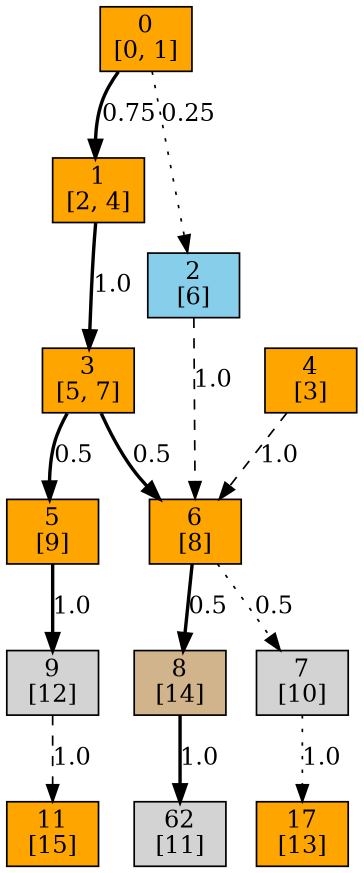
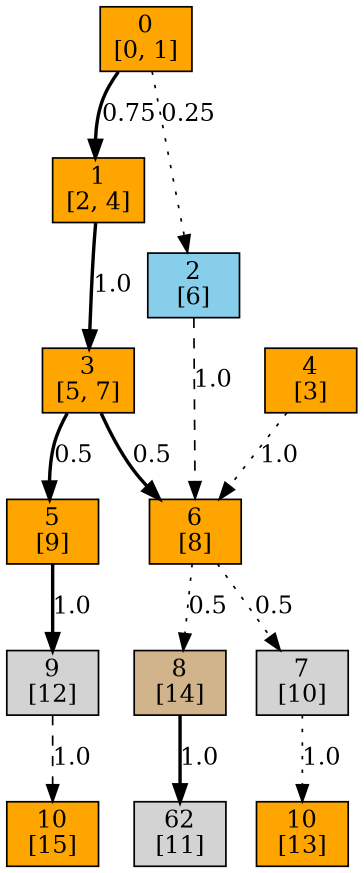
(259, 449) -> (259, 449)
(189, 599) -> (189, 599)
(53, 834) -> (53, 834)
(302, 834) -> (302, 834)
